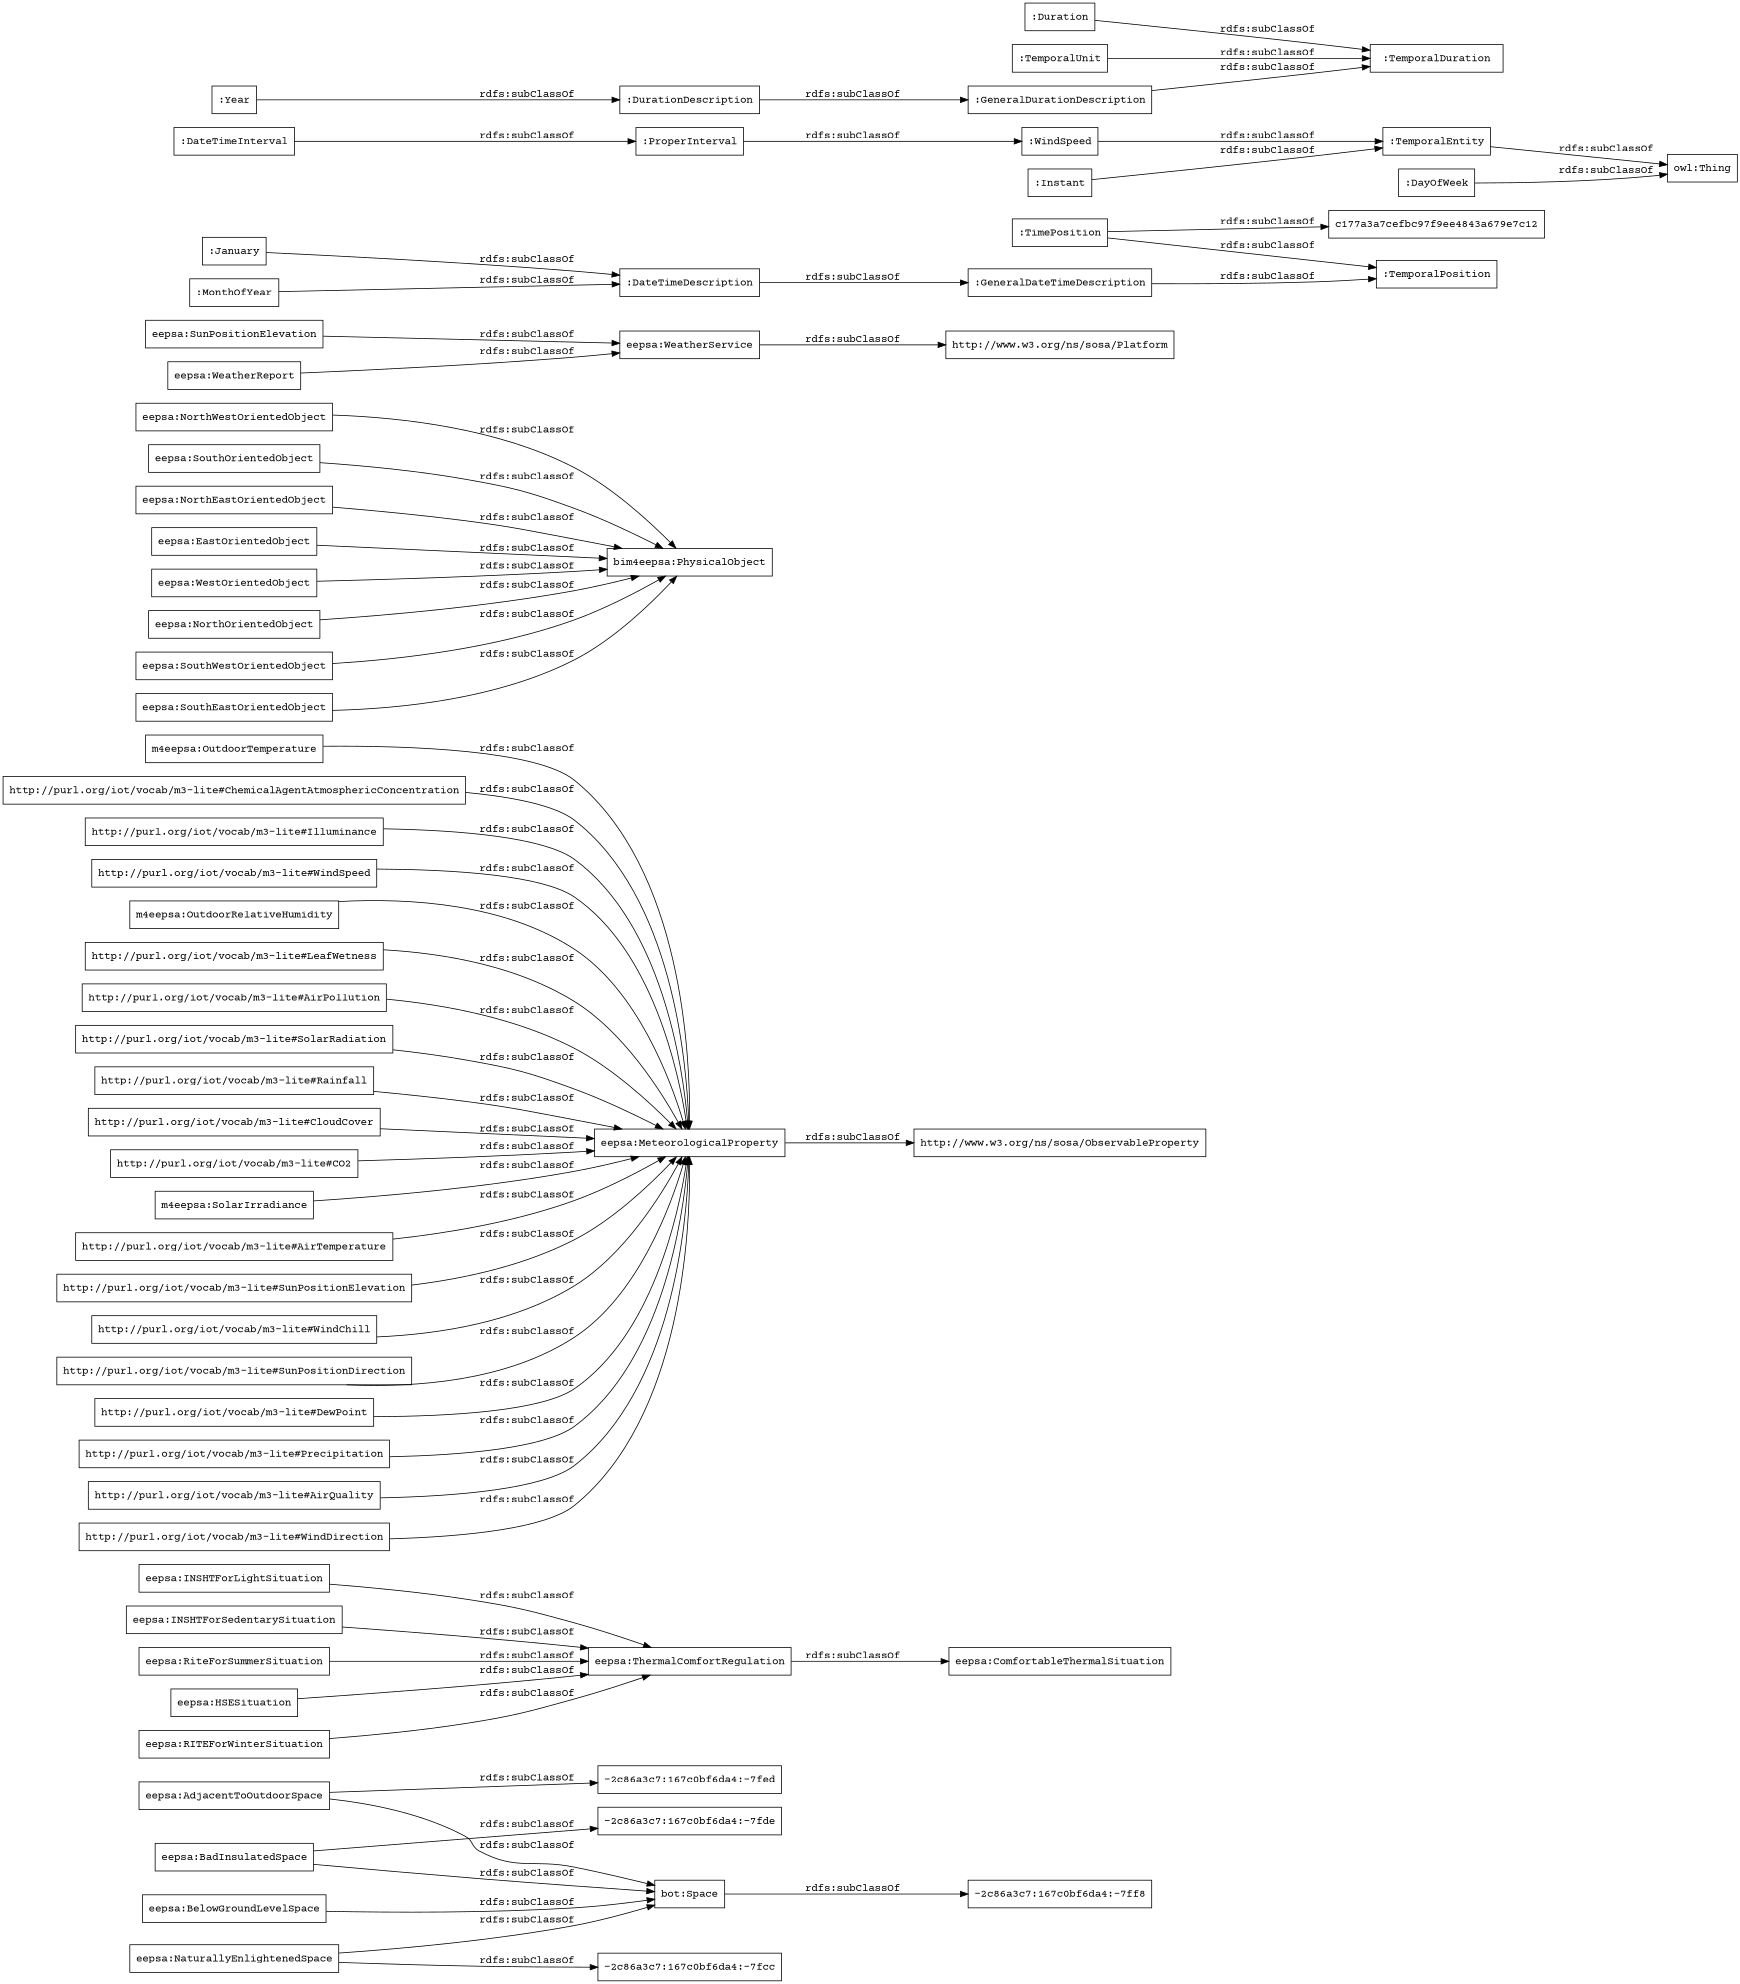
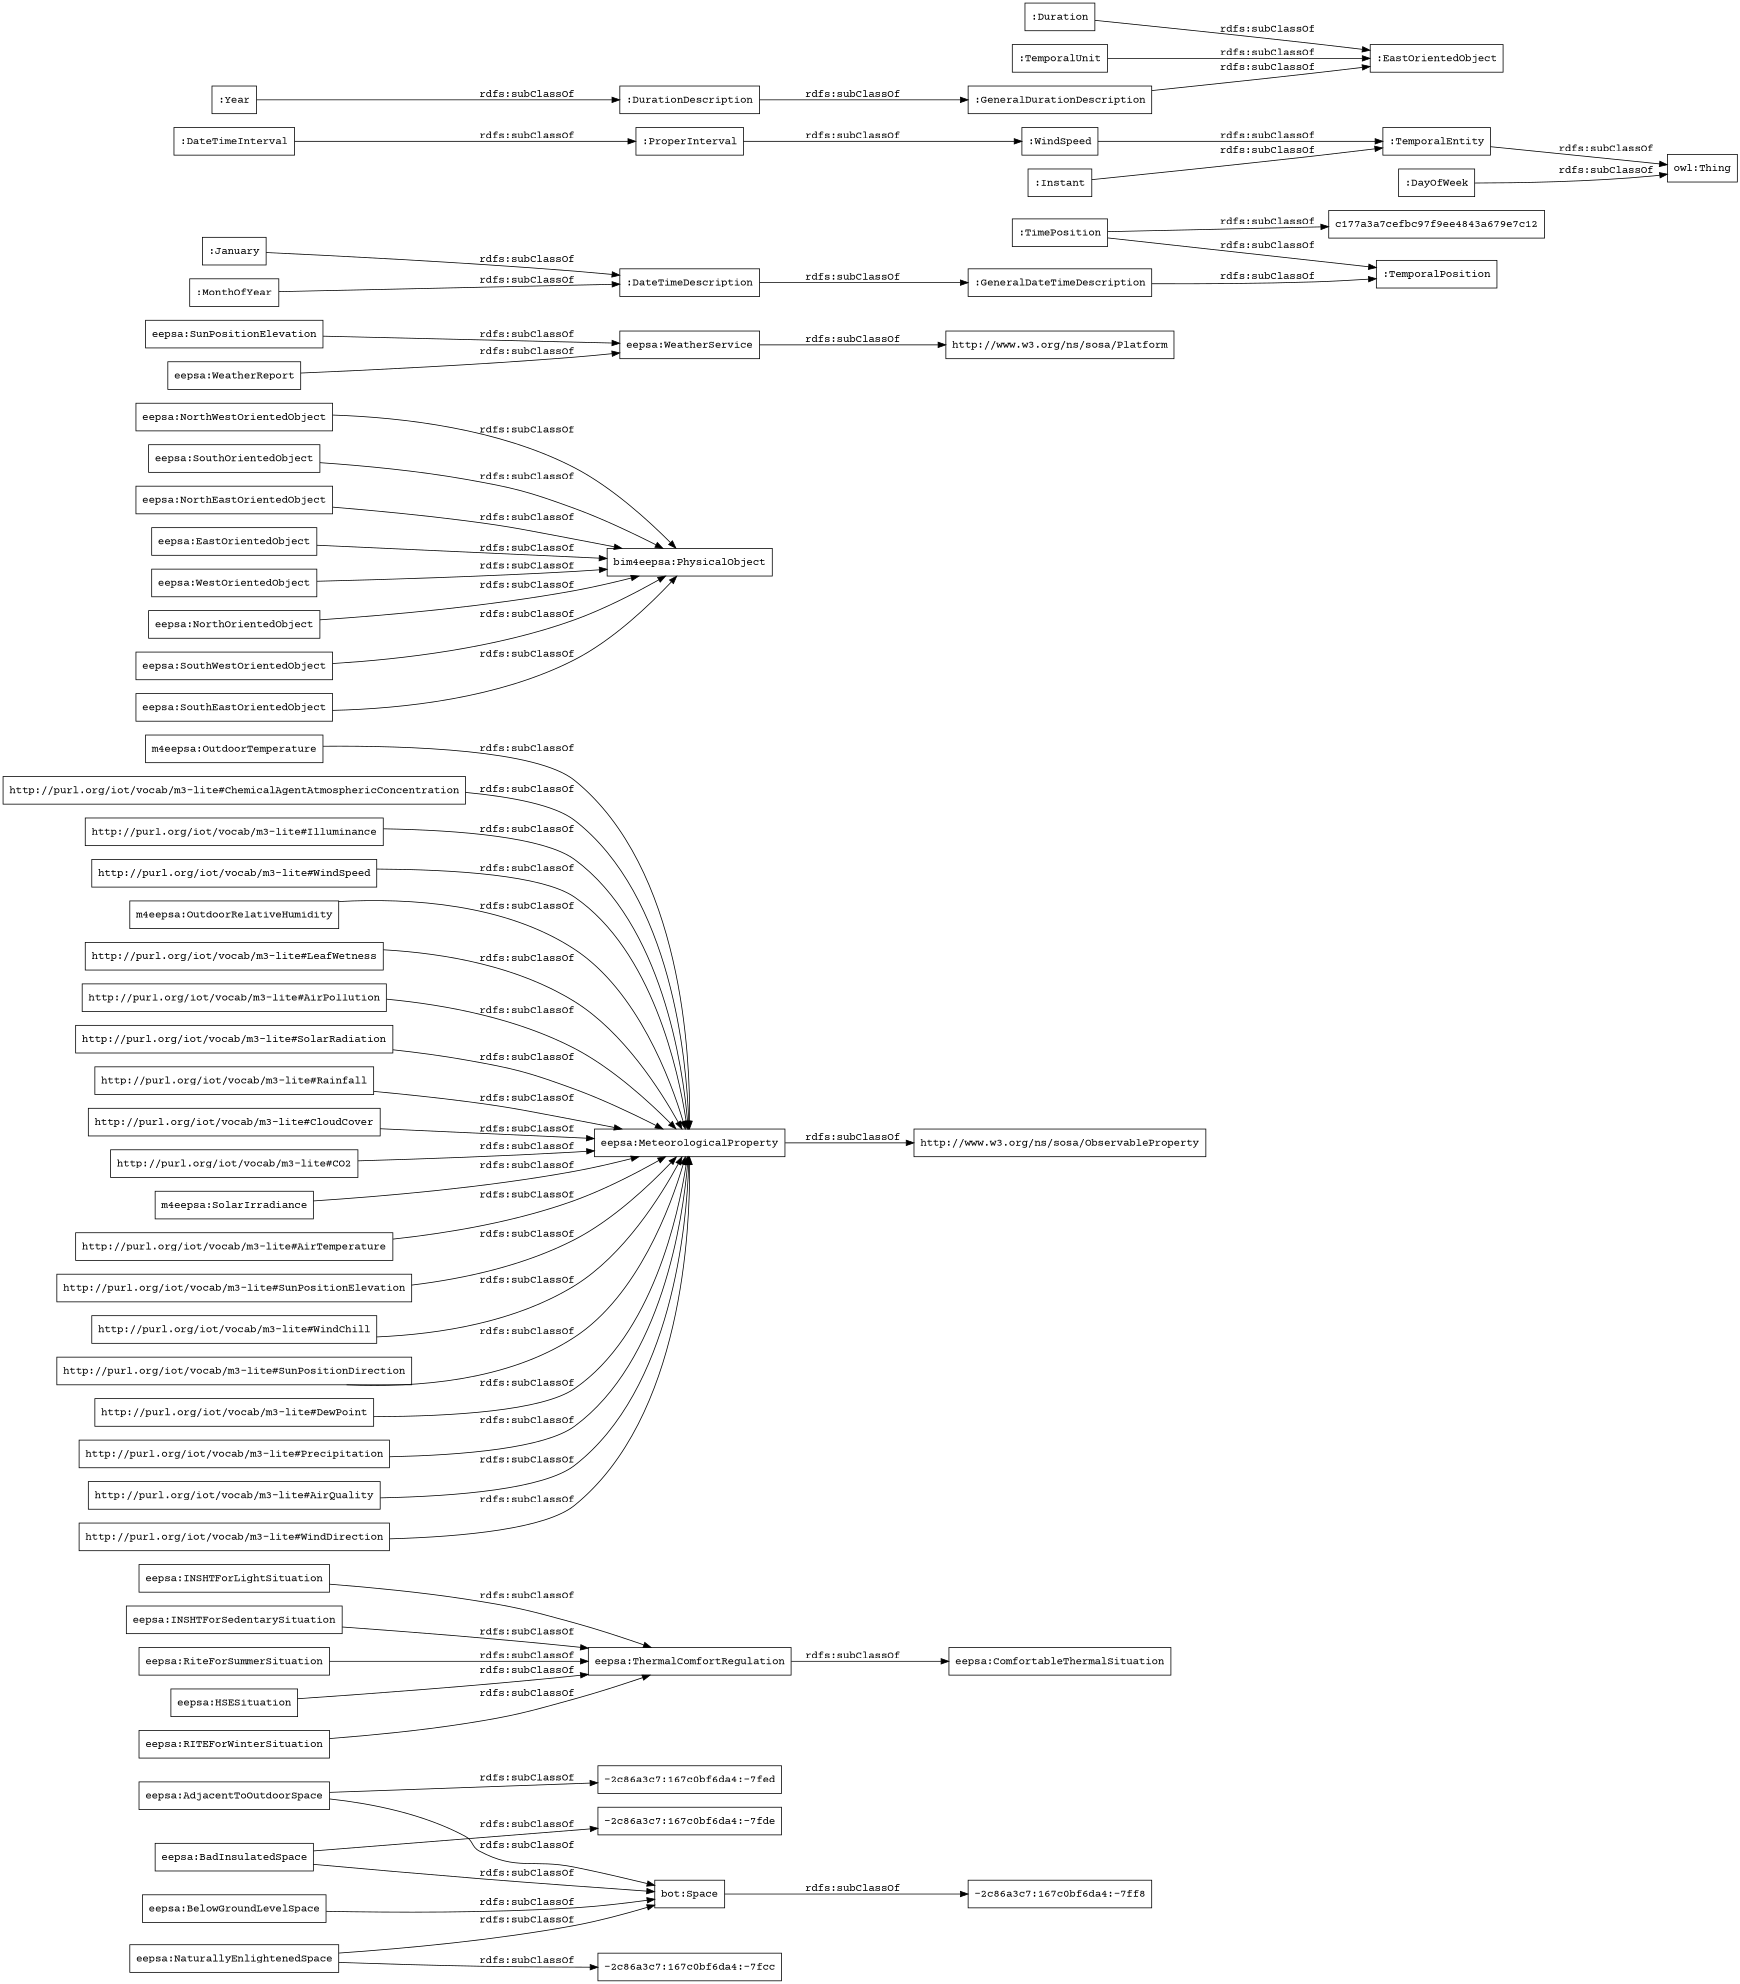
(1437, 58) -> (1437, 58)
